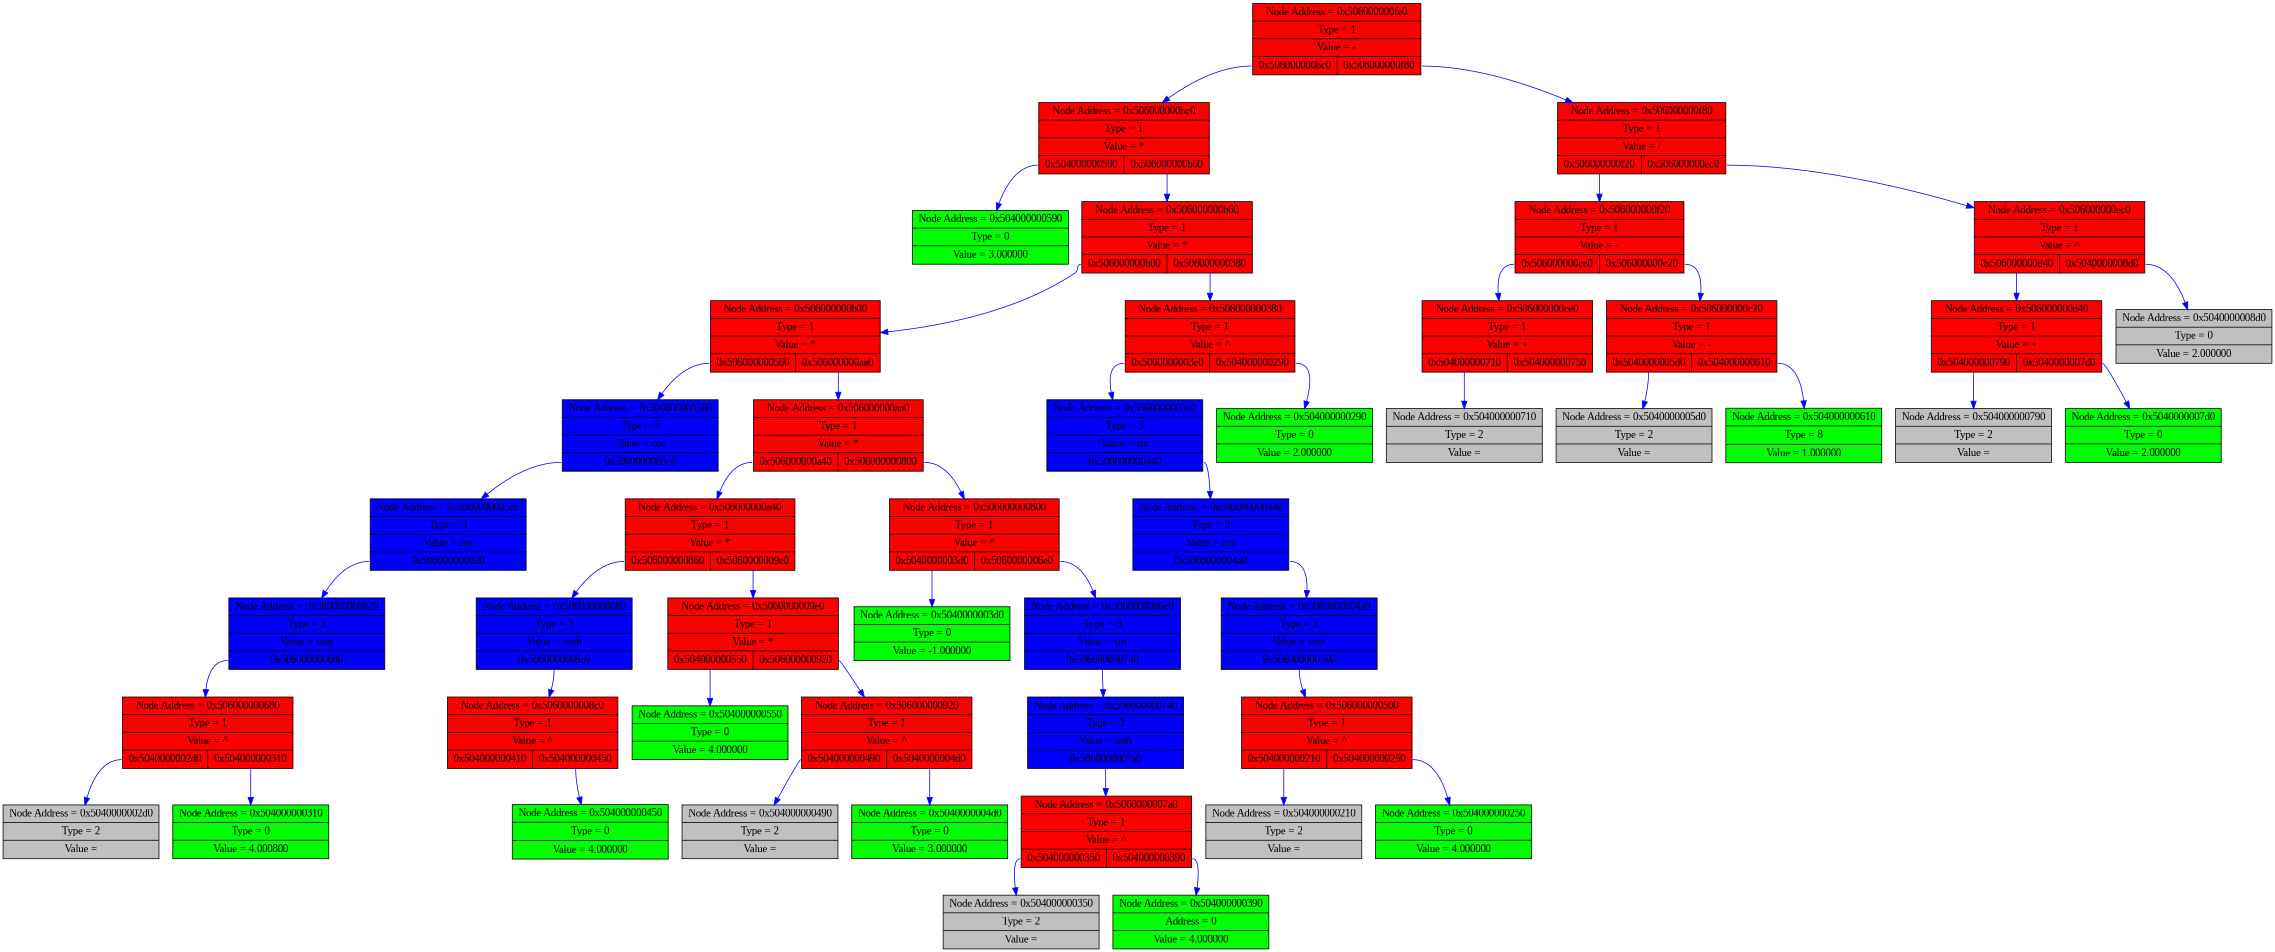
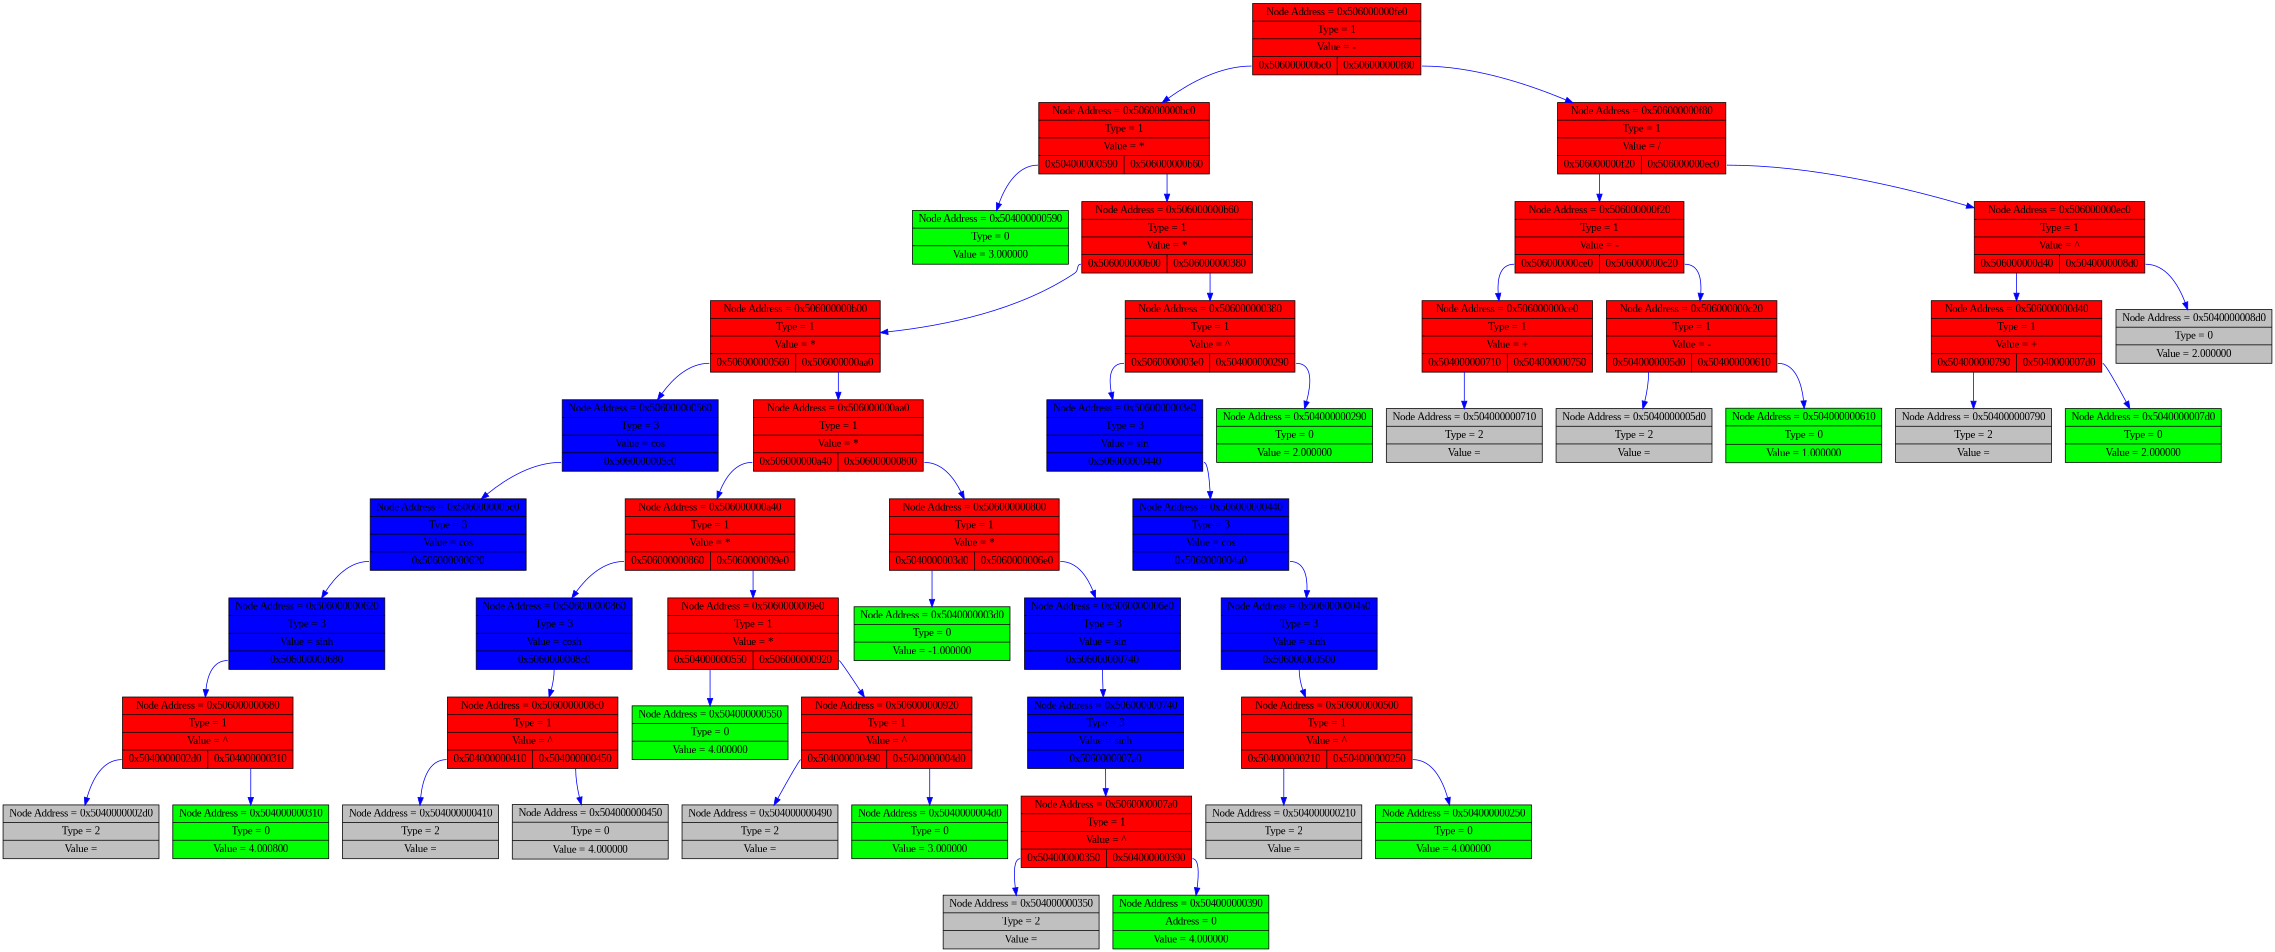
(1804, 435) -> (1804, 435)
none -> (421, 832)
(590, 832) -> (590, 832)
